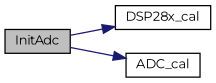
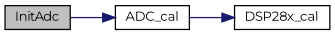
(87, 32) -> (206, 18)
